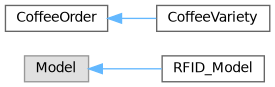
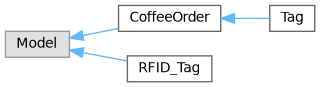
(213, 18) -> (292, 18)
none -> (101, 32)
(213, 69) -> (170, 69)
